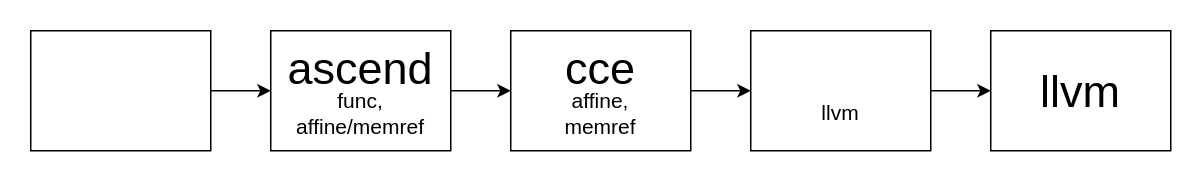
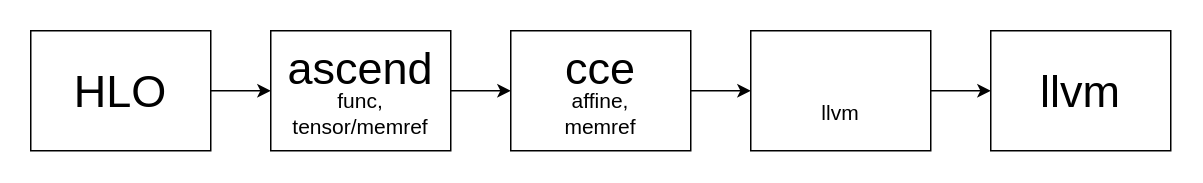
none -> (121, 91)
(361, 113) -> (361, 113)
